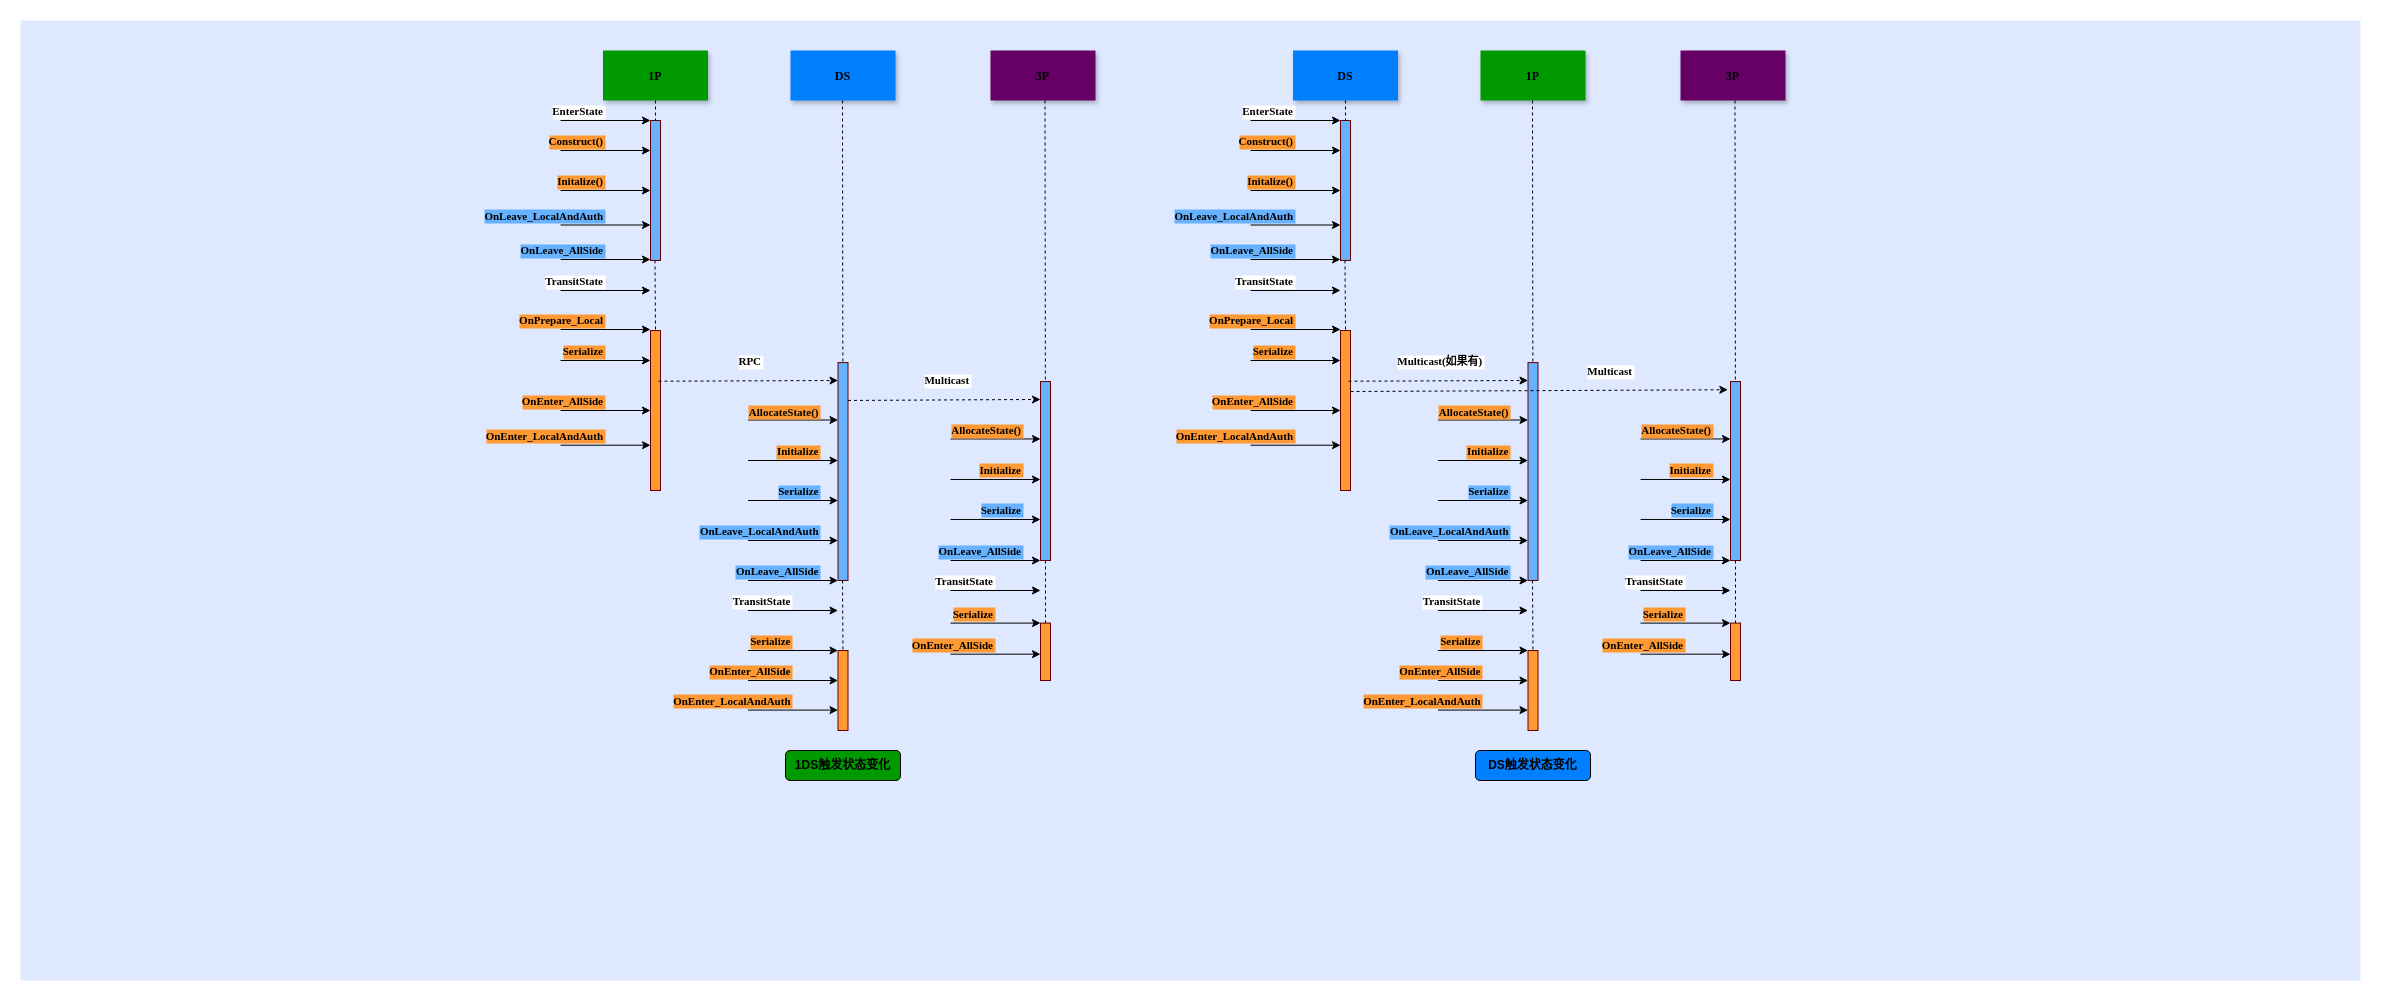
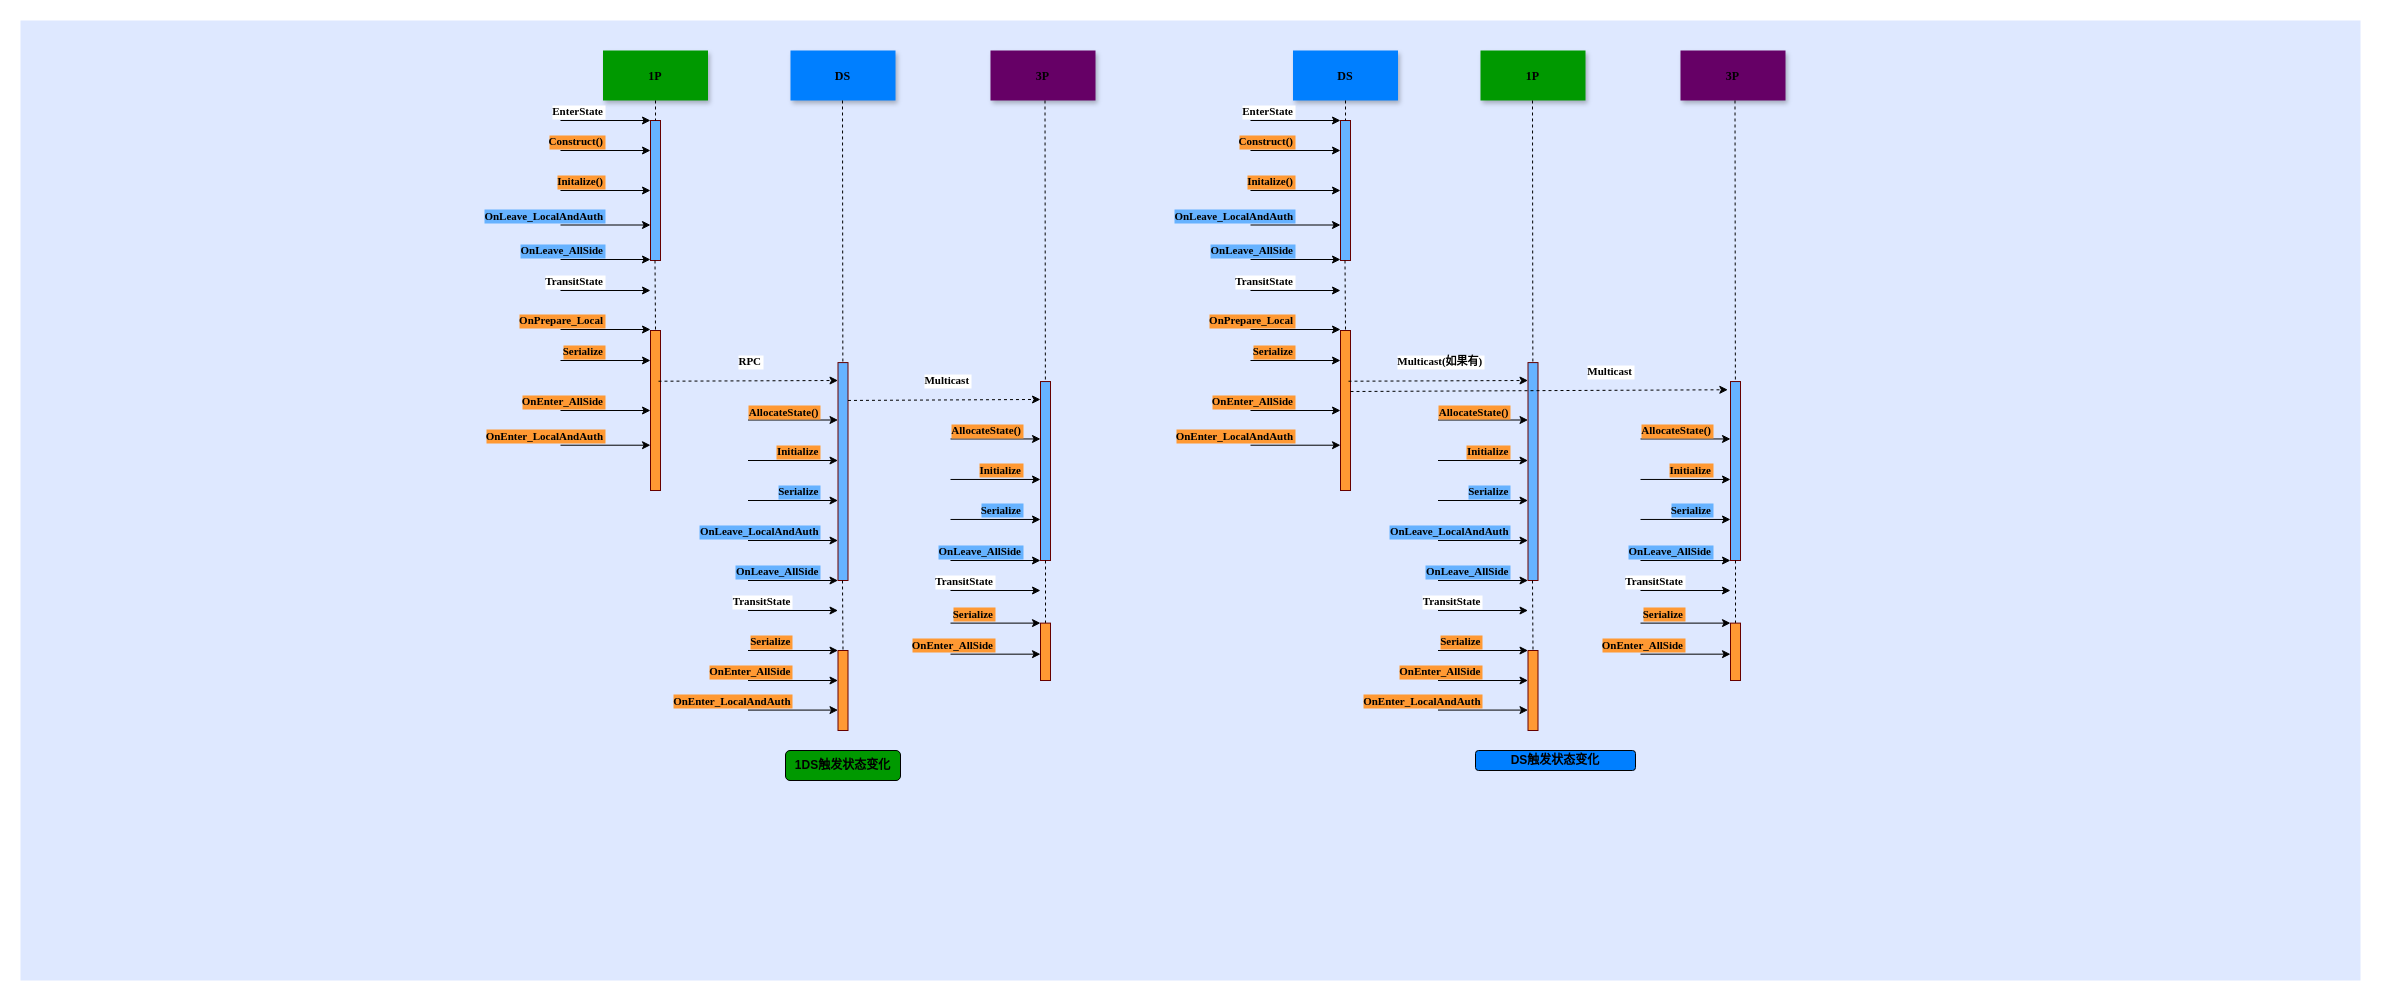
(1533, 766) -> (1556, 761)
